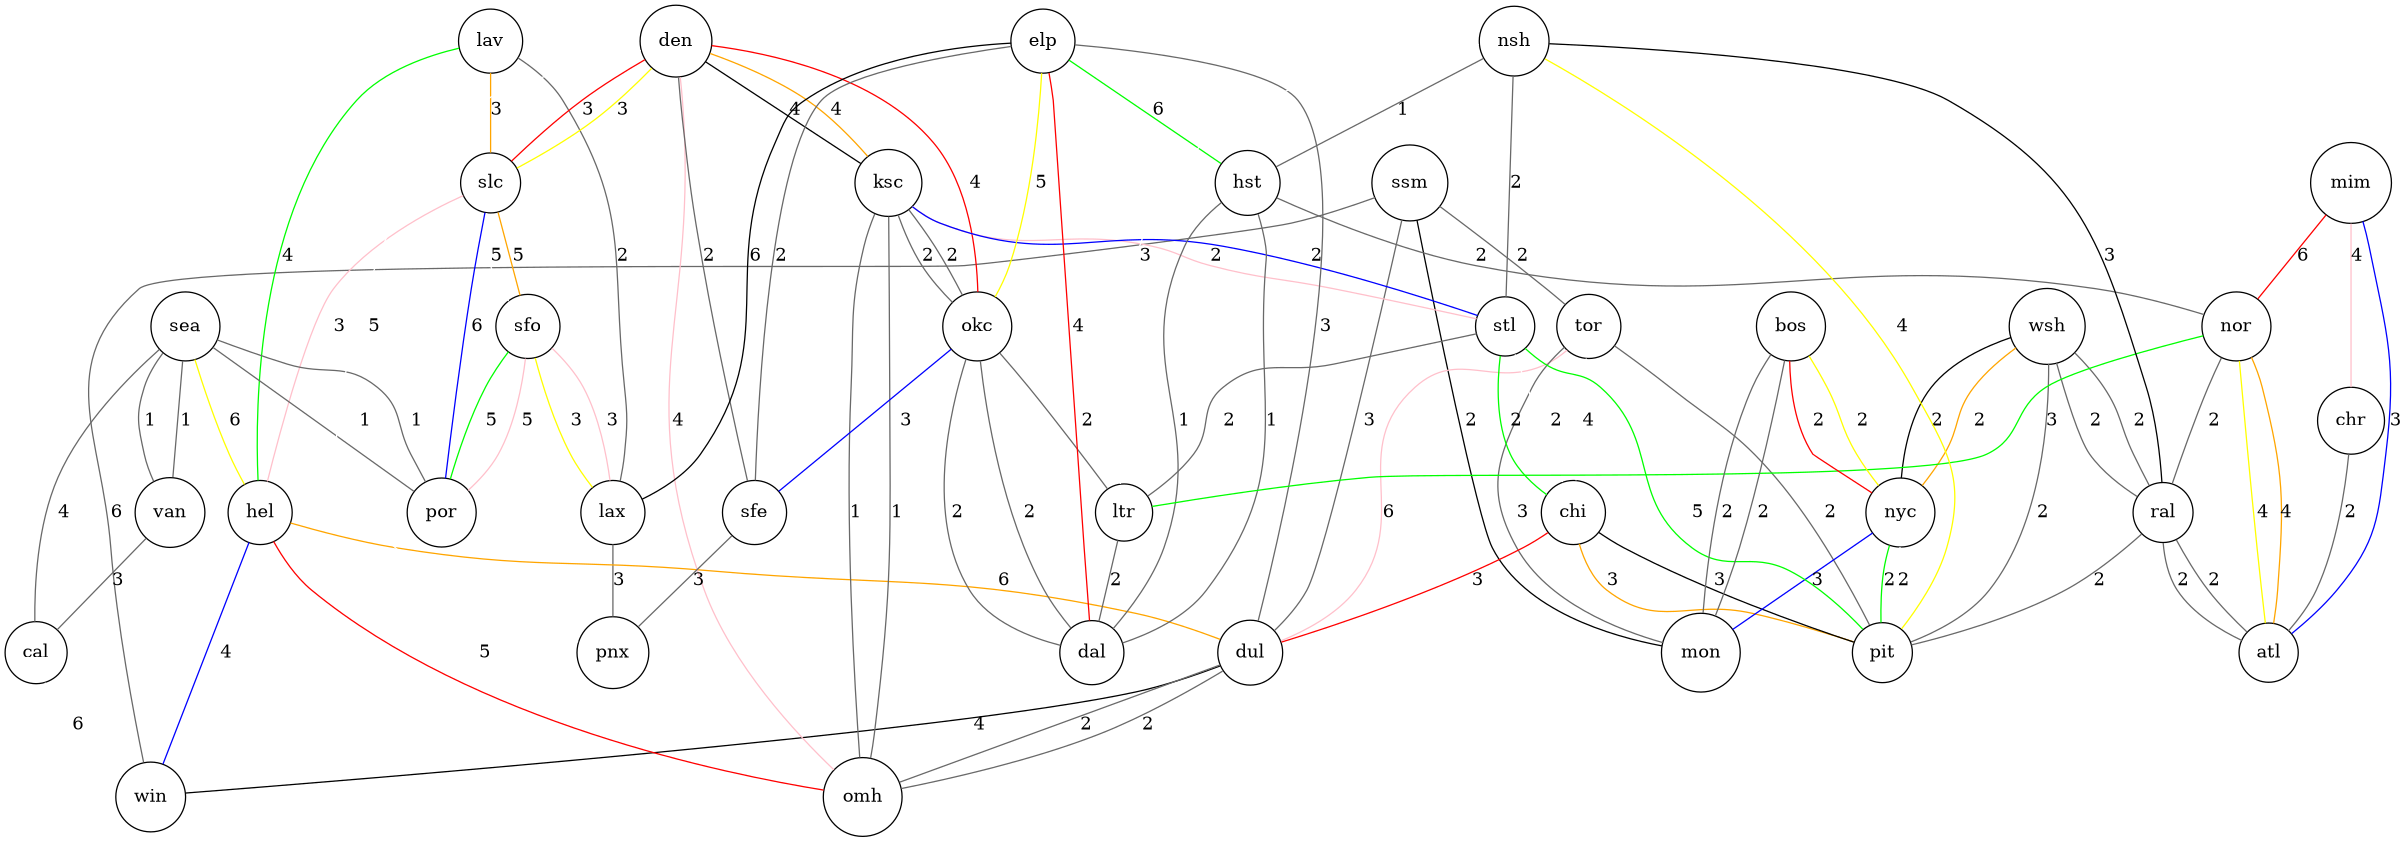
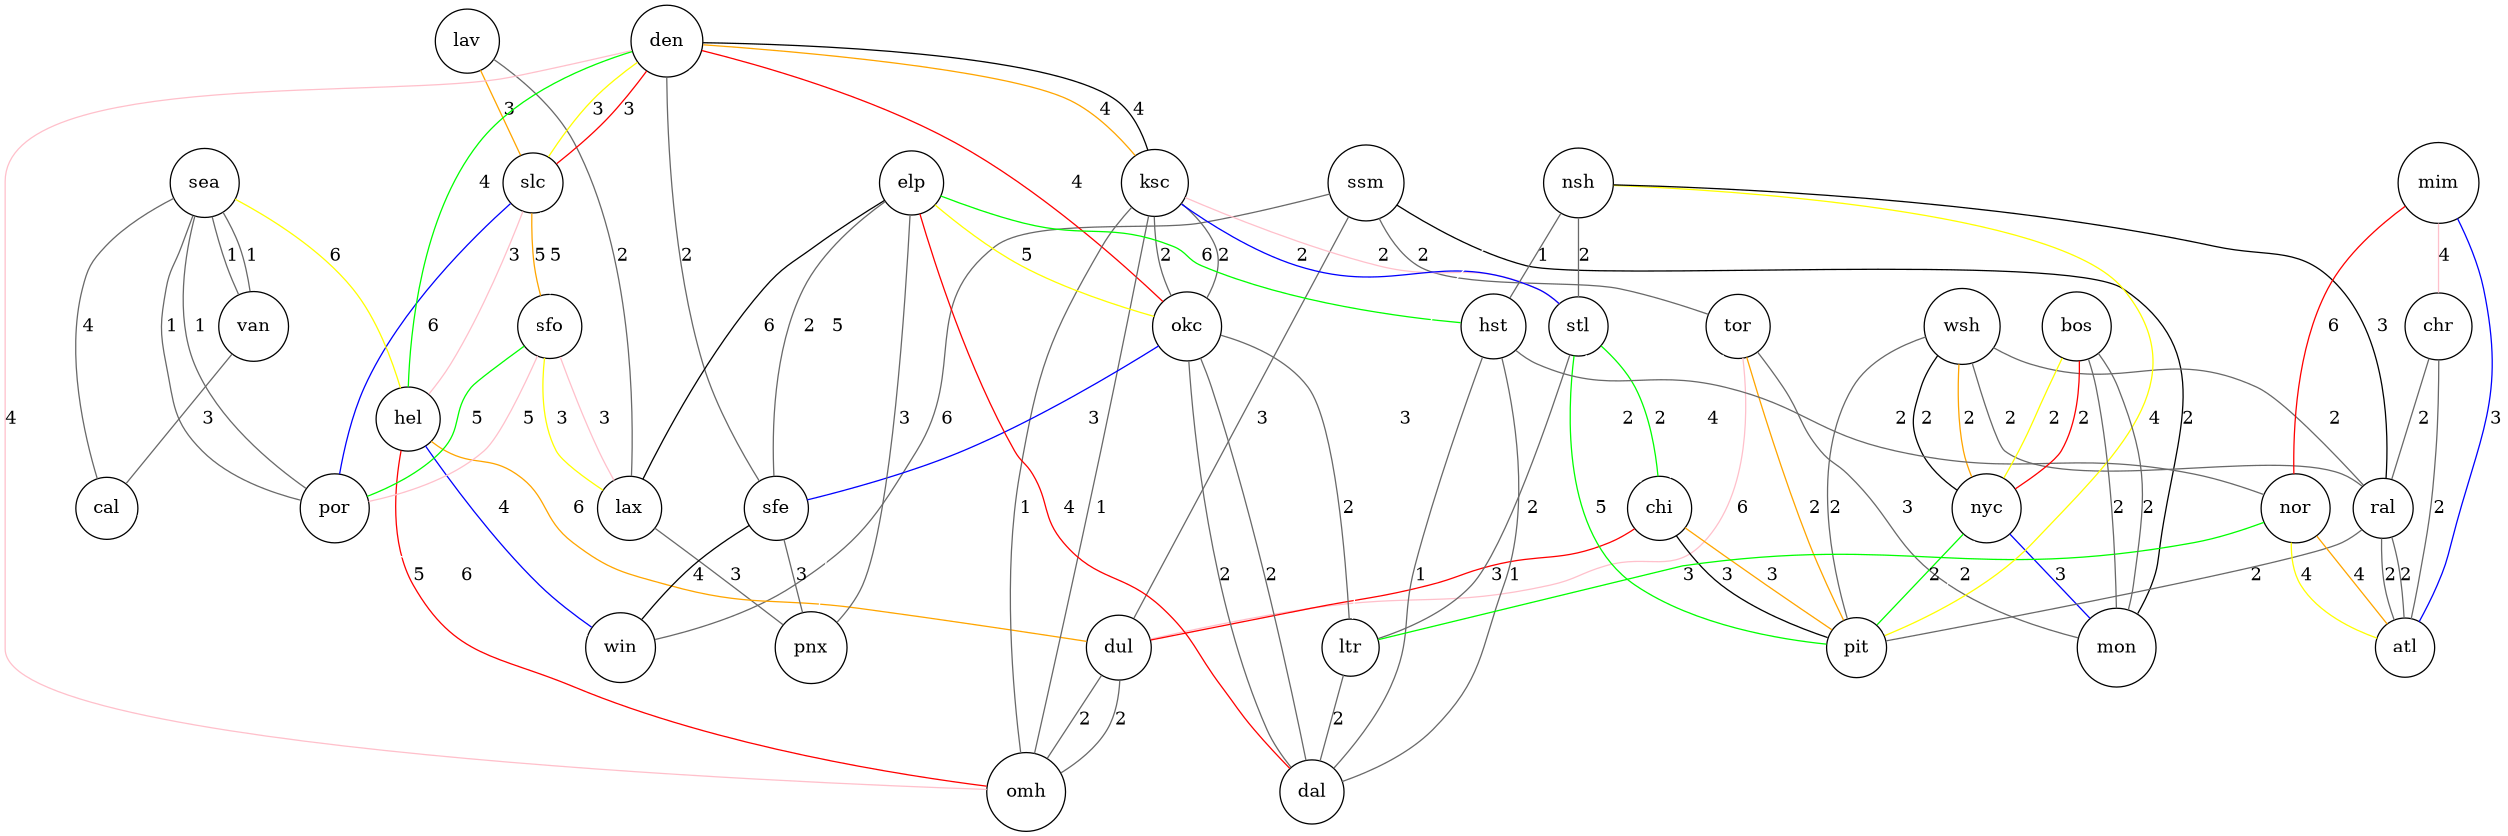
(289, 225) -> (458, 175)
(1321, 245) -> (893, 424)
(2195, 420) -> (2410, 419)
(1751, 451) -> (1790, 491)
(706, 747) -> (691, 567)
